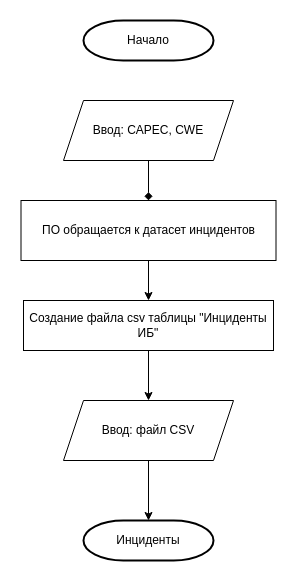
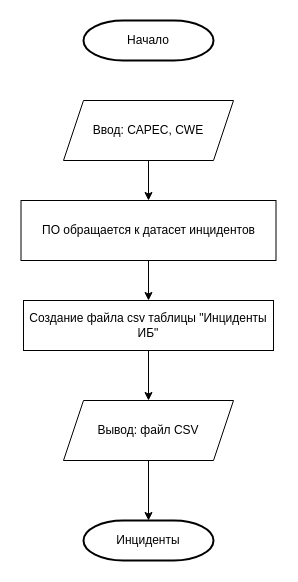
(149, 192) -> (149, 192)
(149, 431) -> (149, 431)
